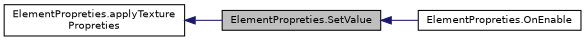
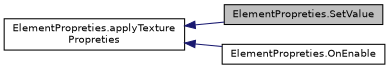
(405, 20) -> (209, 45)
